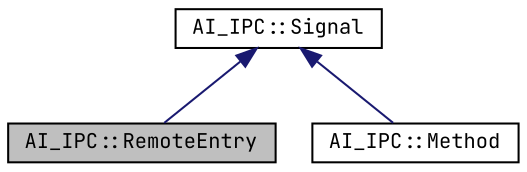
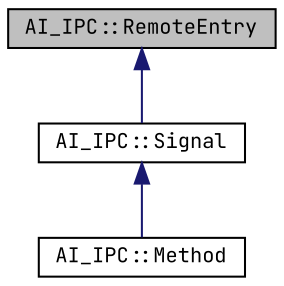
(202, 92) -> (142, 96)
